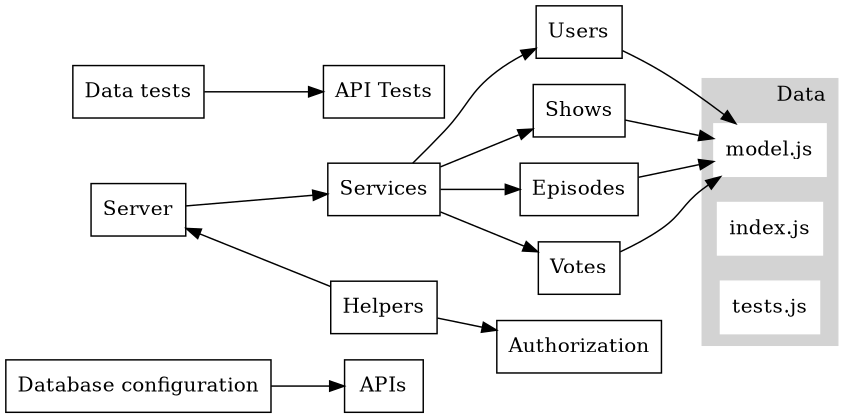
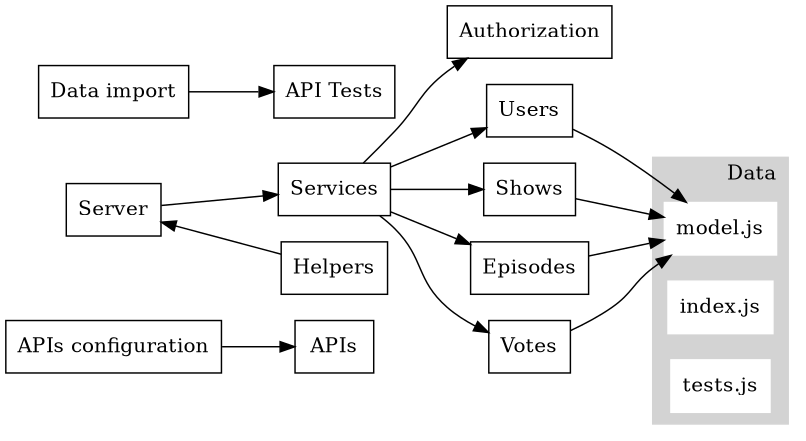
(138, 92) -> (114, 92)
(460, 323) -> (409, 114)
(138, 386) -> (114, 347)
